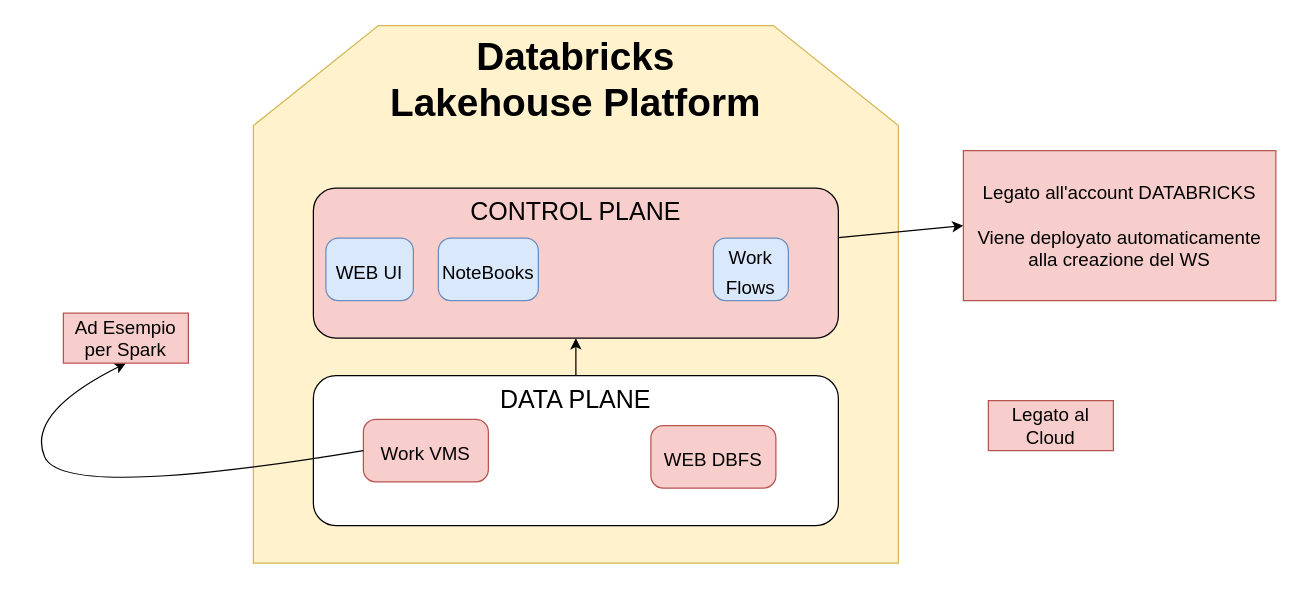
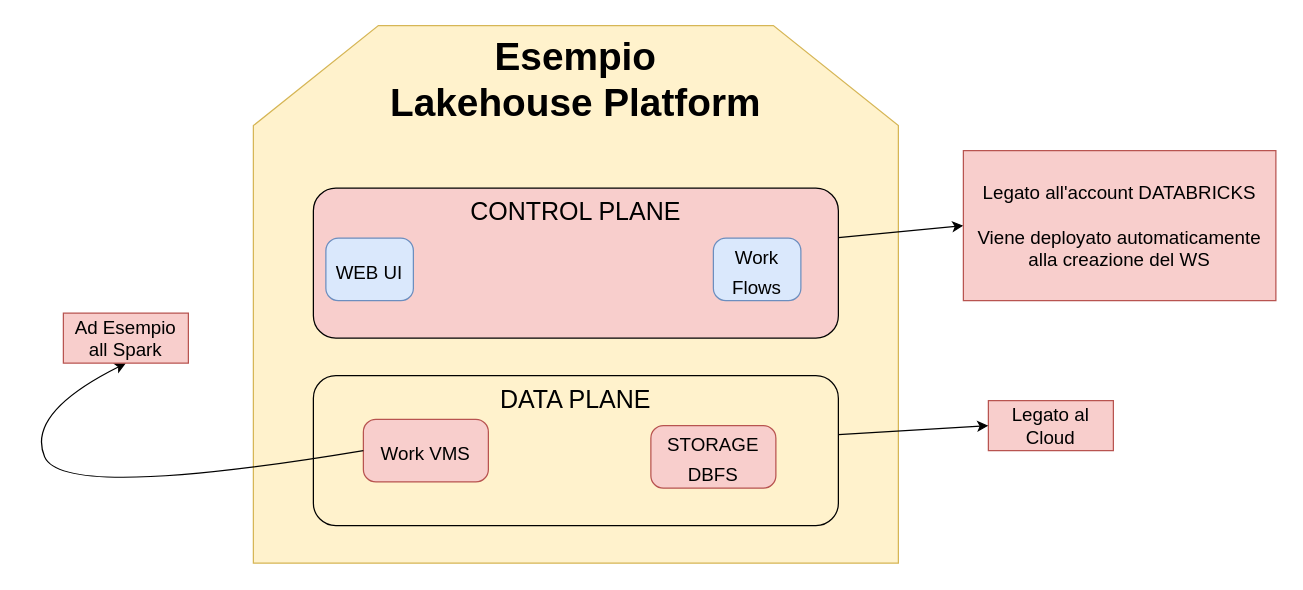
(576, 81) -> (576, 81)
(488, 269) -> none
(751, 269) -> (757, 269)
(126, 338) -> (126, 338)
(576, 361) -> (909, 430)
(576, 451) -> (576, 451)
(713, 457) -> (713, 457)
